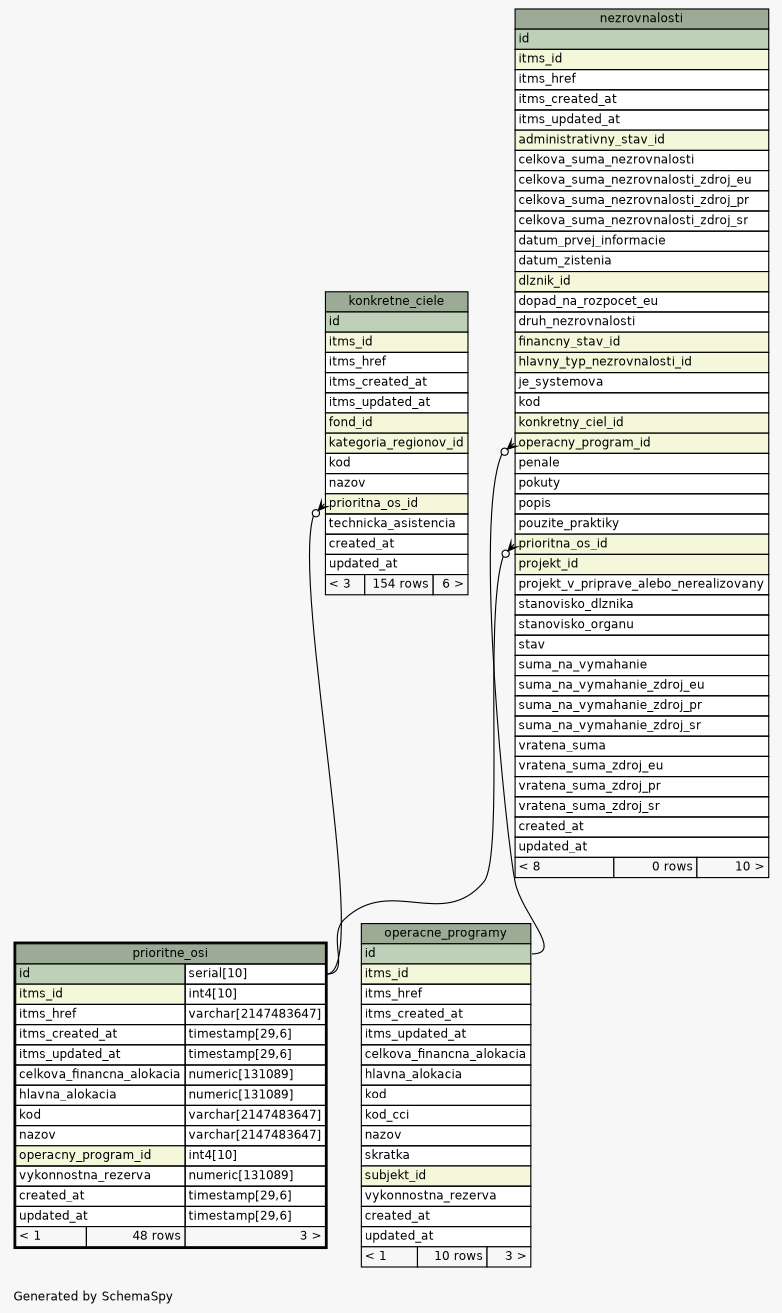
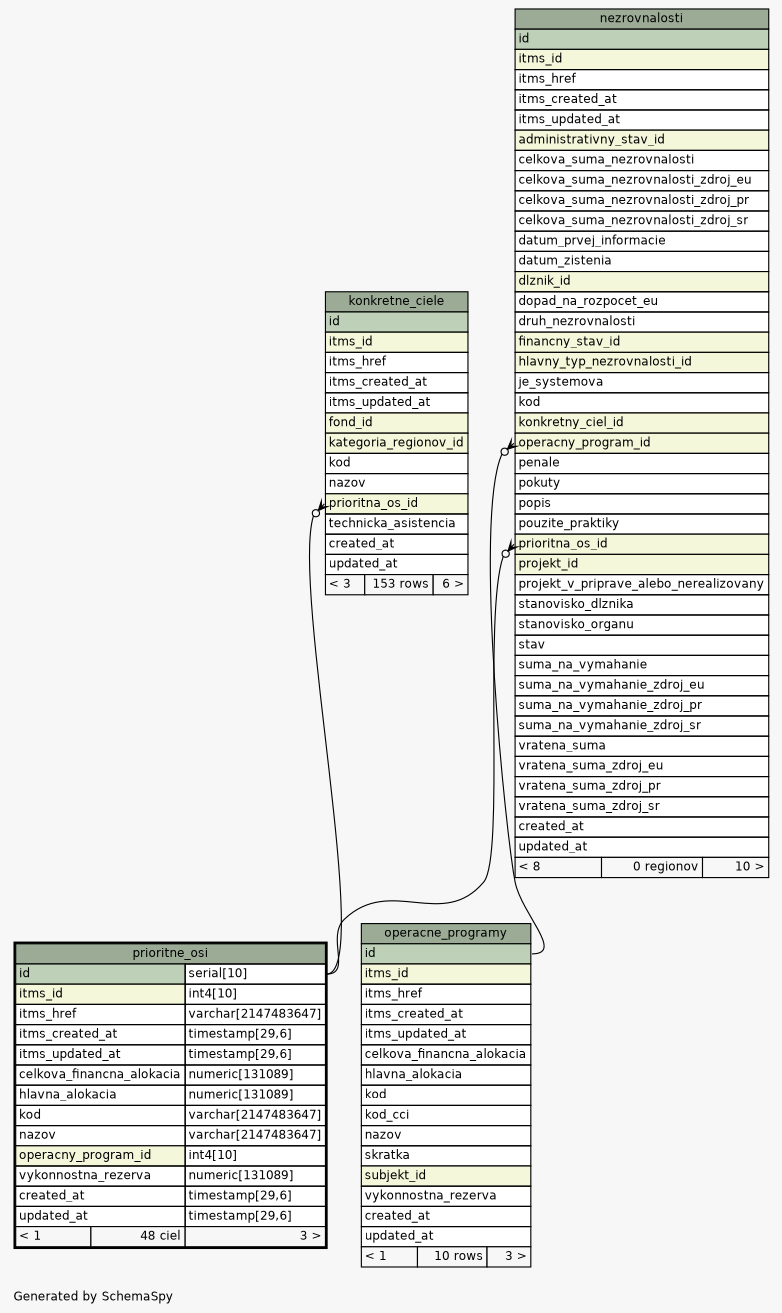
(401, 584) -> (401, 584)
(673, 867) -> (666, 867)
(157, 1236) -> (161, 1236)
